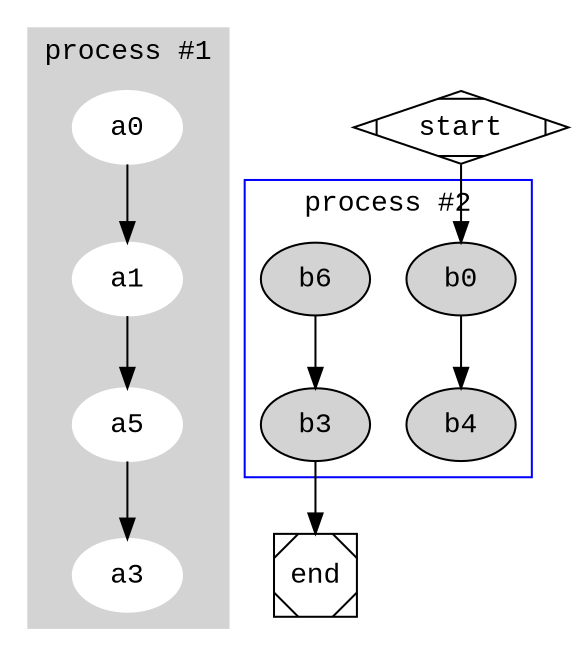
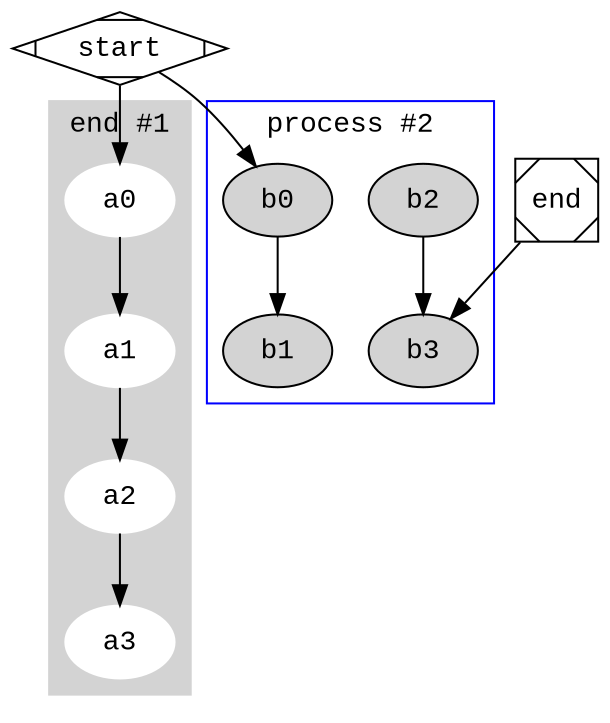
(128, 52) -> (120, 124)
none -> (120, 114)
(315, 279) -> (423, 200)
(127, 425) -> (120, 496)
(461, 425) -> (278, 351)
(315, 490) -> (482, 285)
